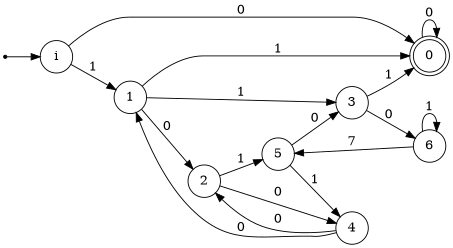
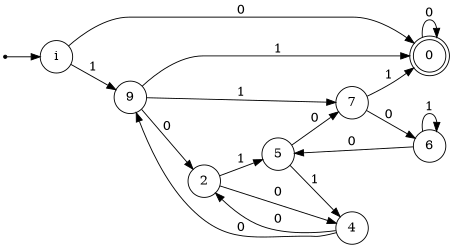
(130, 97) -> (130, 97)
(352, 103) -> (352, 103)
(352, 142) -> (352, 142)
